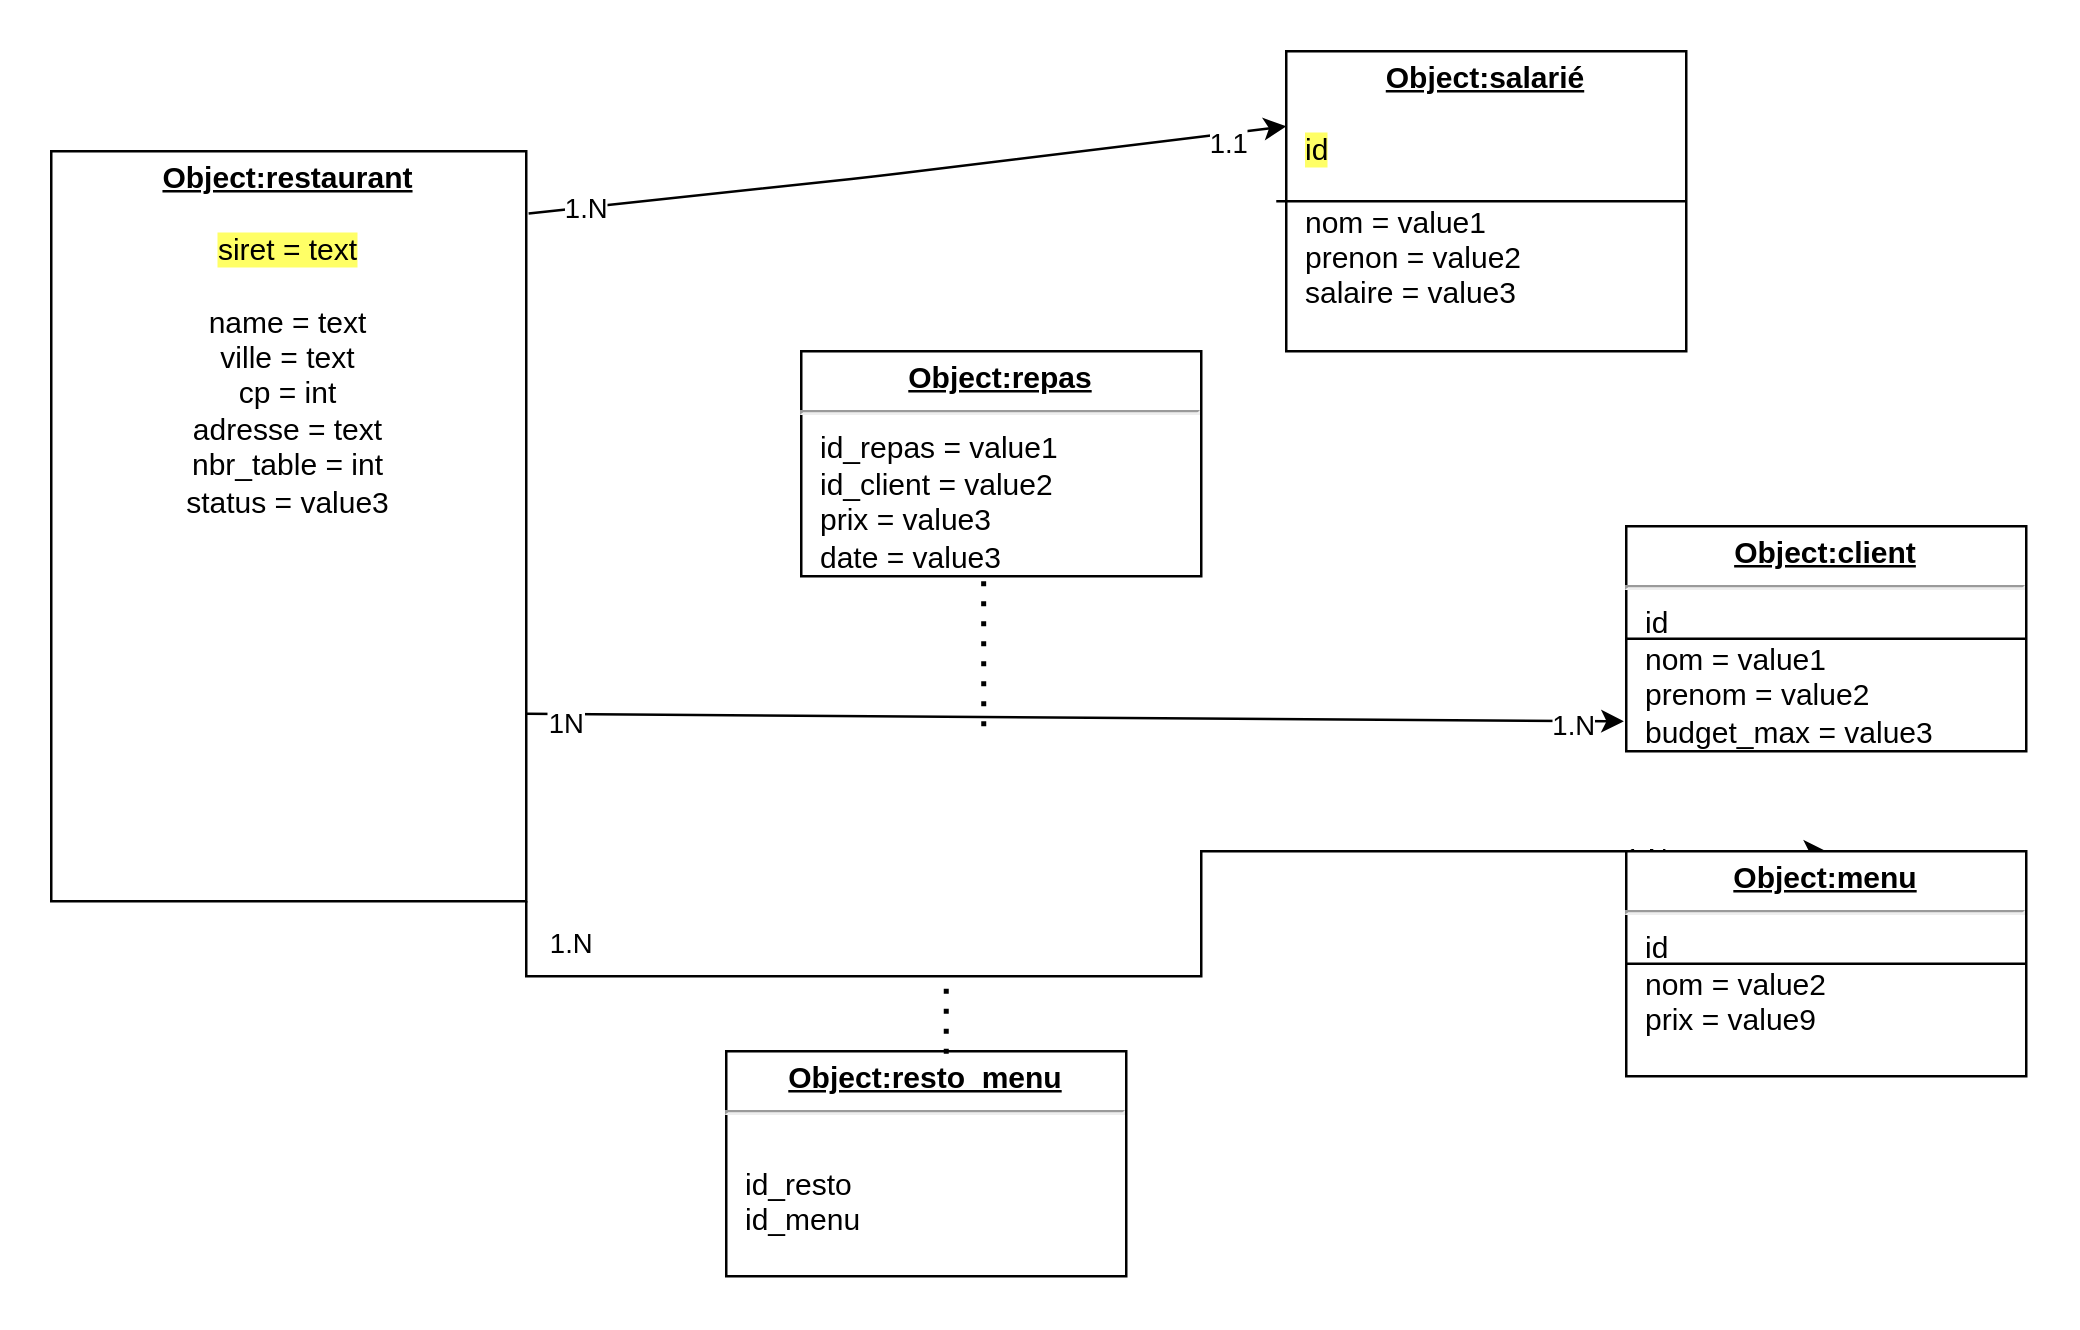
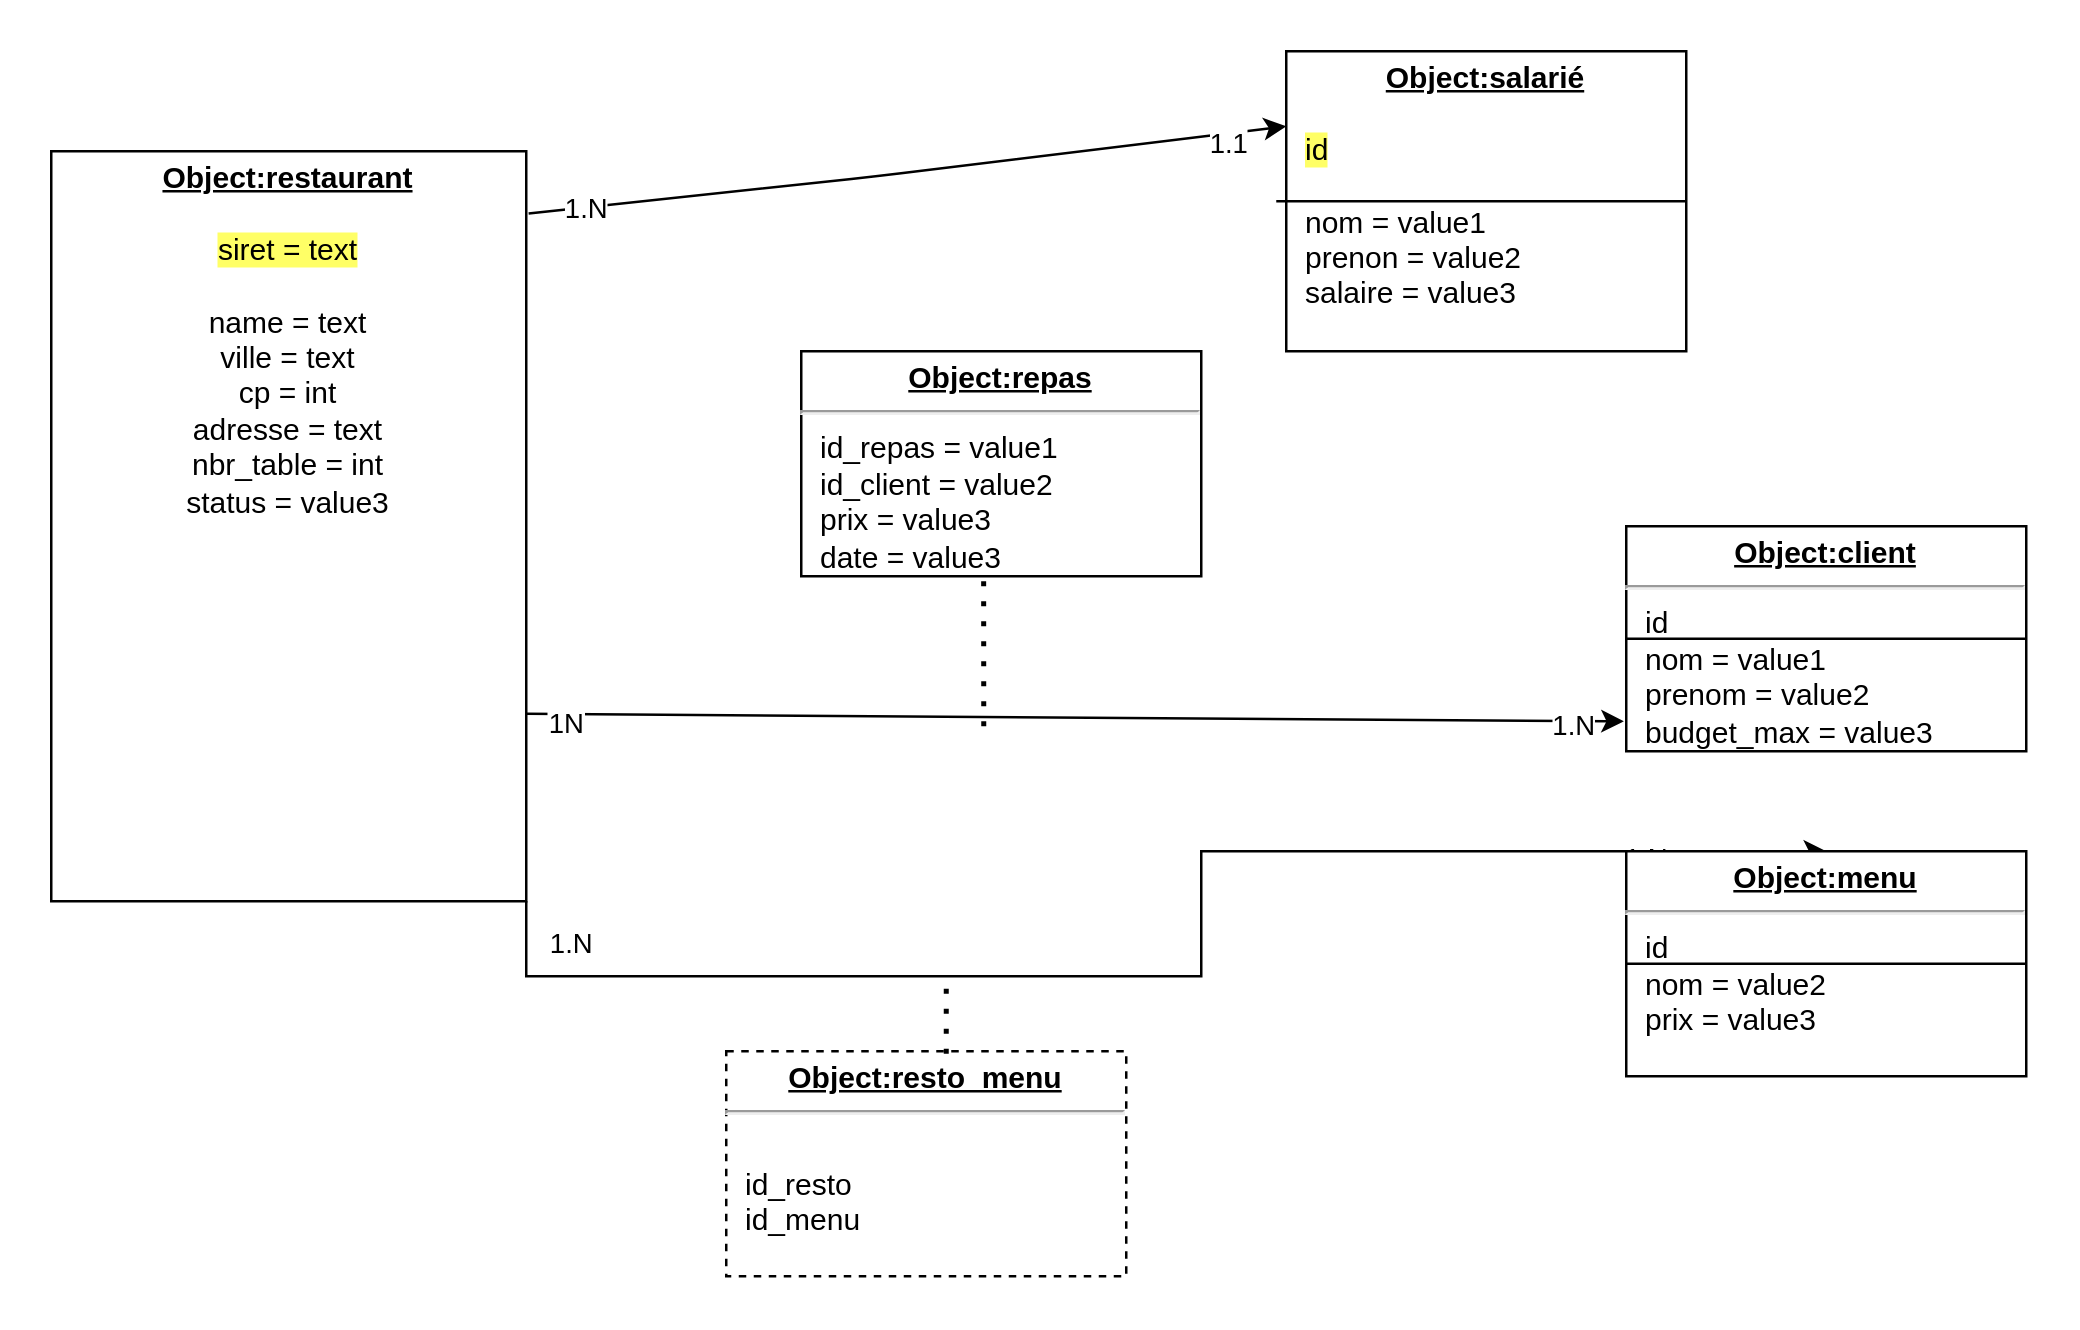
(1720, 923) -> (1720, 923)
(926, 1164) -> (926, 1164)
